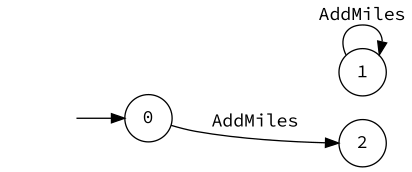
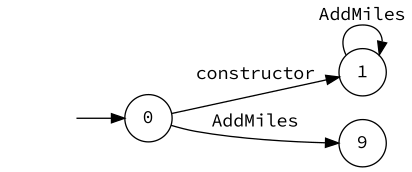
none -> (249, 97)
(363, 143) -> (363, 143)
